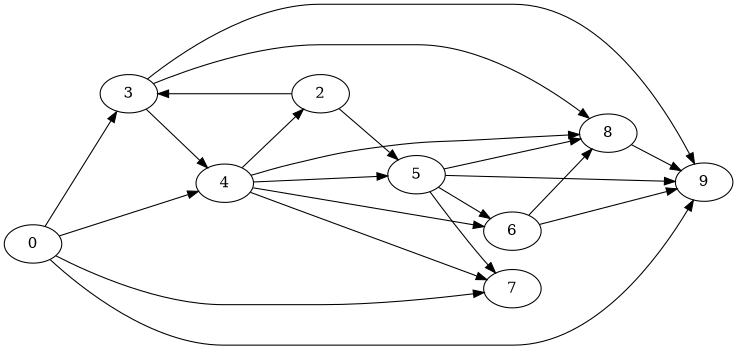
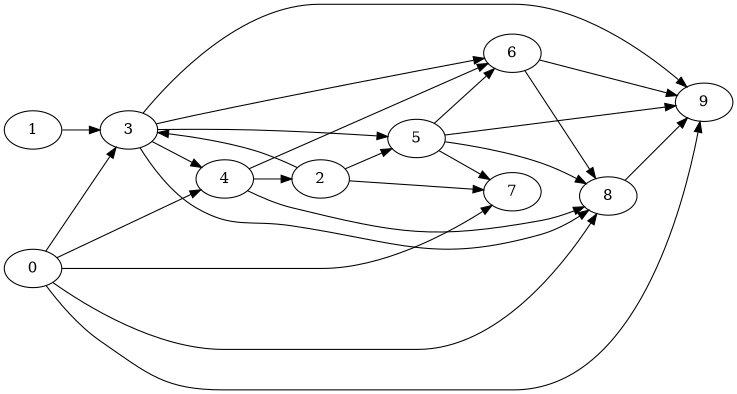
none -> (315, 91)
none -> (33, 130)
(315, 179) -> (267, 130)
(363, 234) -> (411, 185)
none -> (339, 349)
